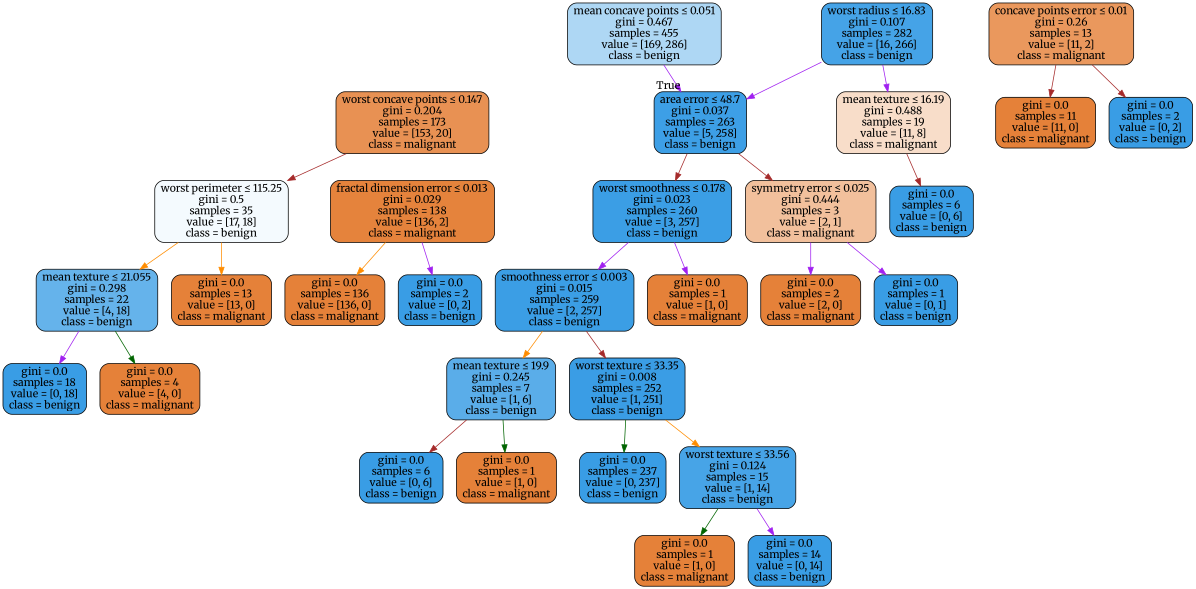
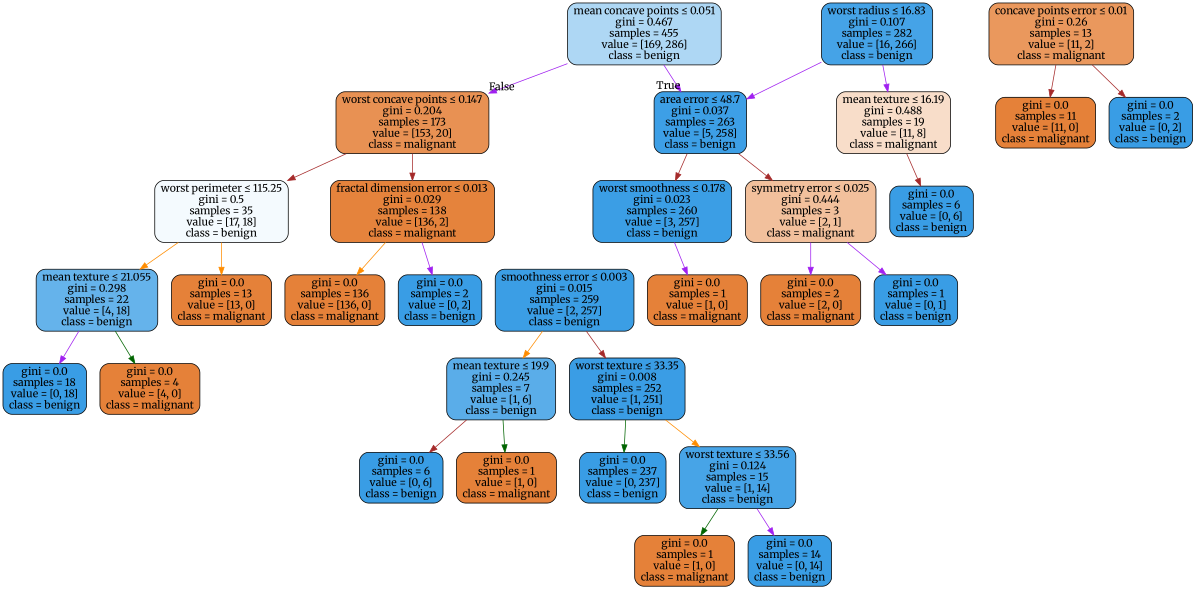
none -> (532, 77)
none -> (412, 163)
(616, 253) -> none
